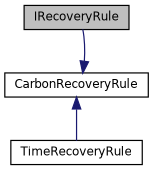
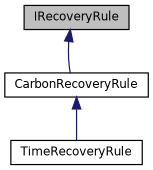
(85, 45) -> (69, 57)
